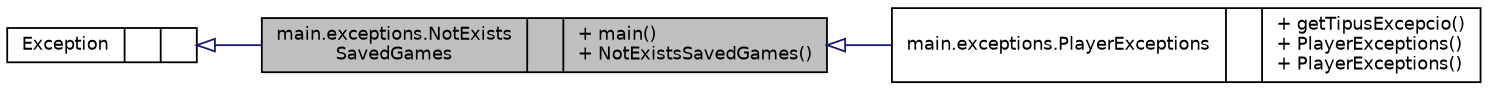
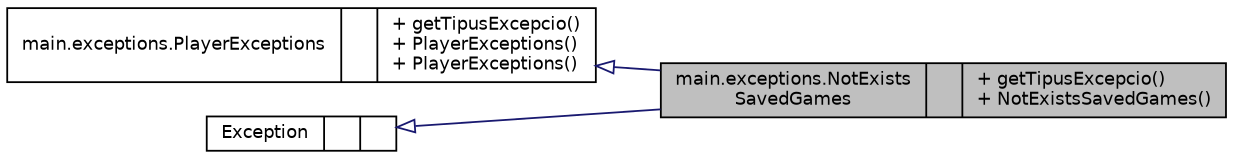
(618, 34) -> (1072, 79)
(868, 45) -> (637, 69)
